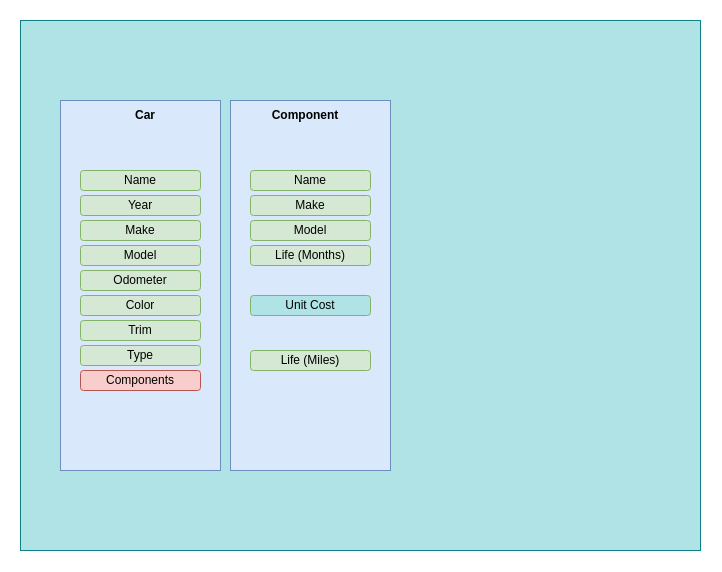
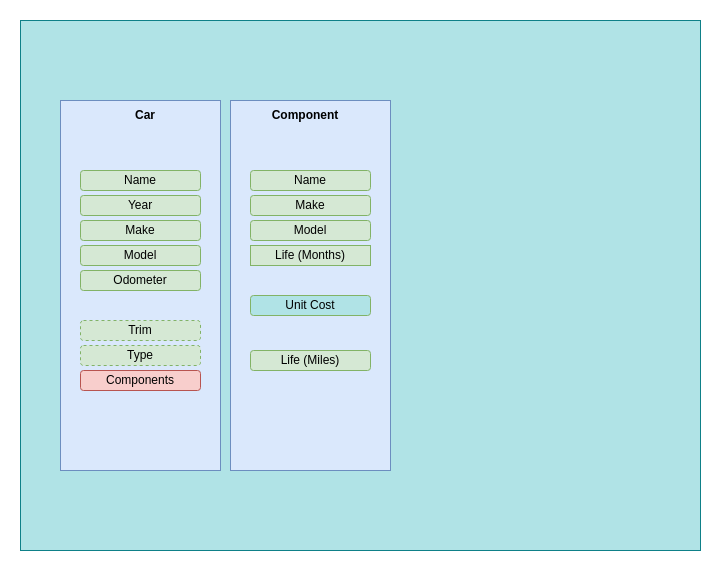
(311, 256) -> (311, 256)
(141, 306) -> none
(141, 331) -> (141, 331)
(141, 356) -> (141, 356)
